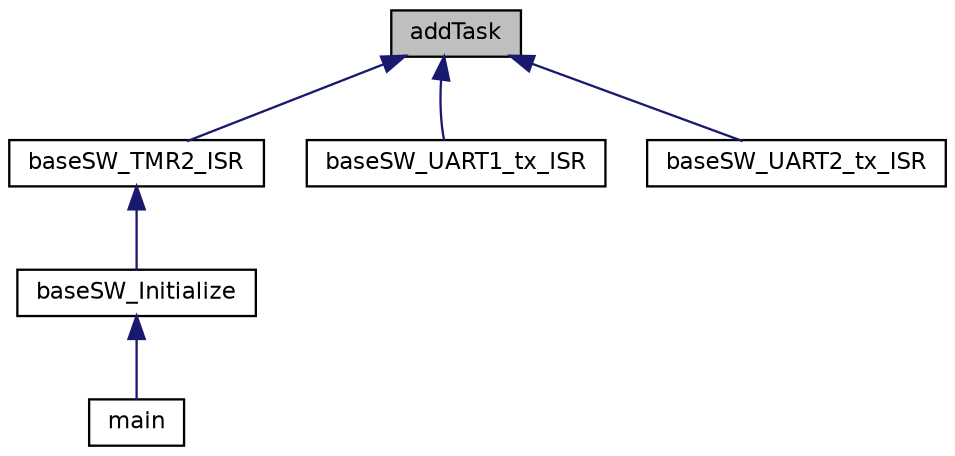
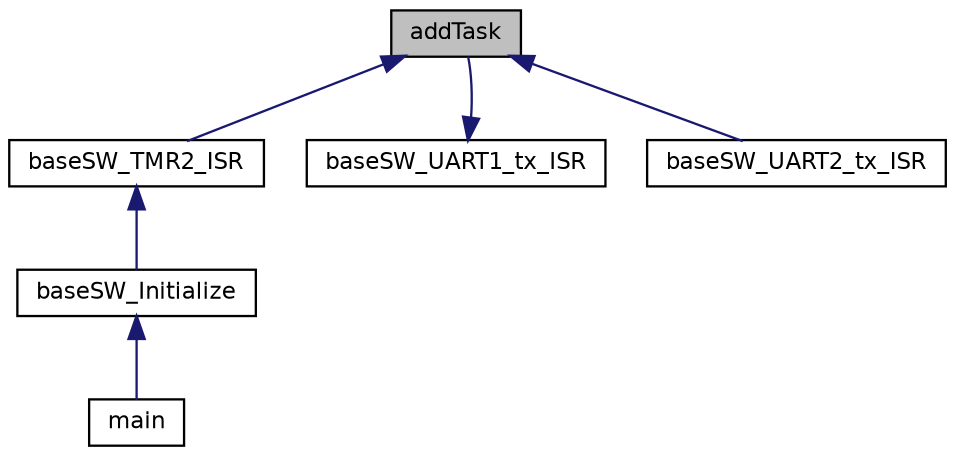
(441, 110) -> (471, 87)
